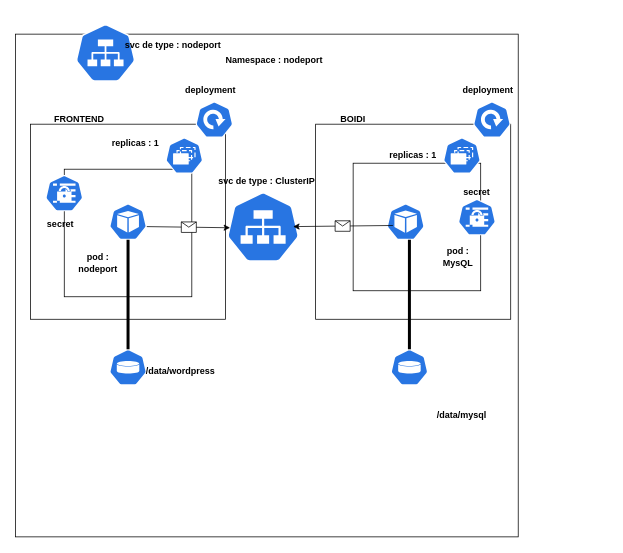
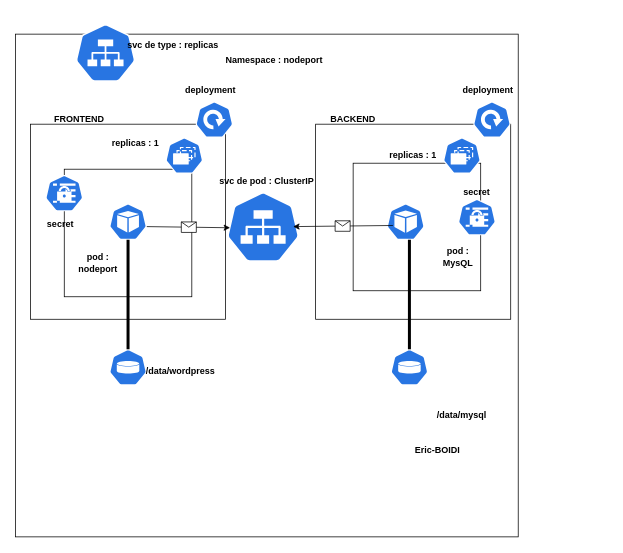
(173, 45) -> (173, 45)
(353, 120) -> (353, 120)
(267, 181) -> (267, 181)
none -> (437, 450)
